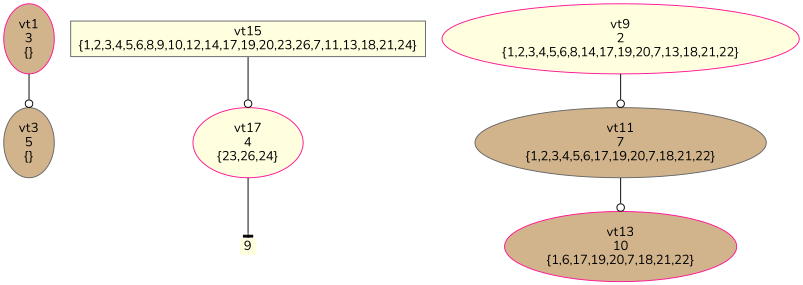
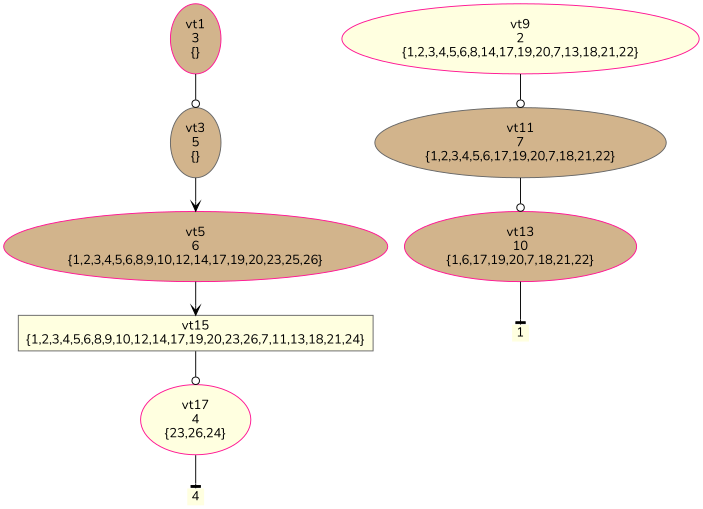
none -> (196, 247)
(248, 247) -> (196, 497)
none -> (521, 333)
